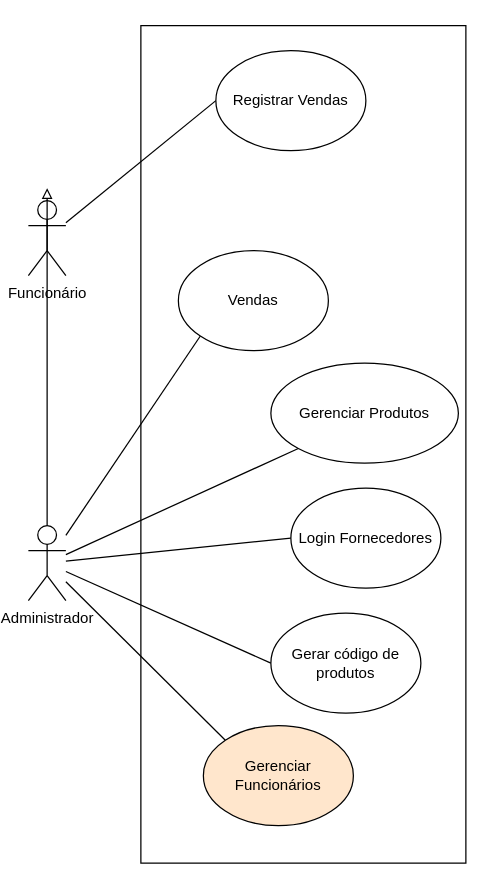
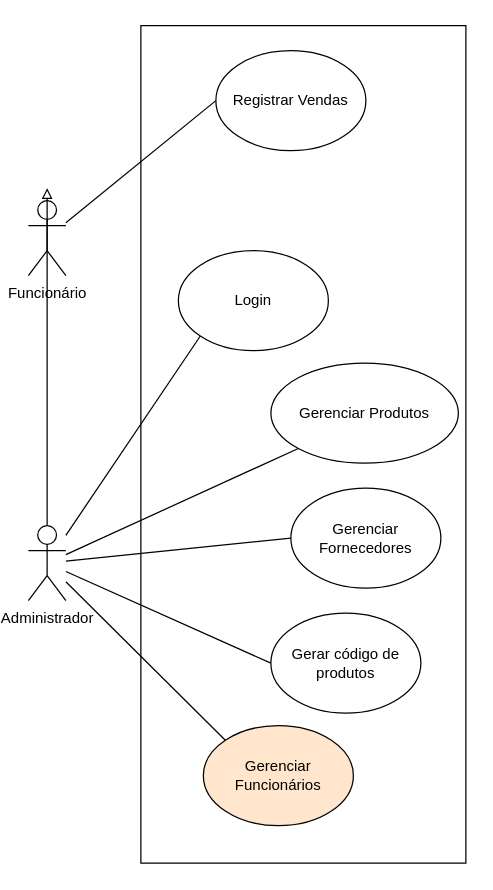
(253, 301) -> (253, 301)
(366, 538) -> (366, 538)
